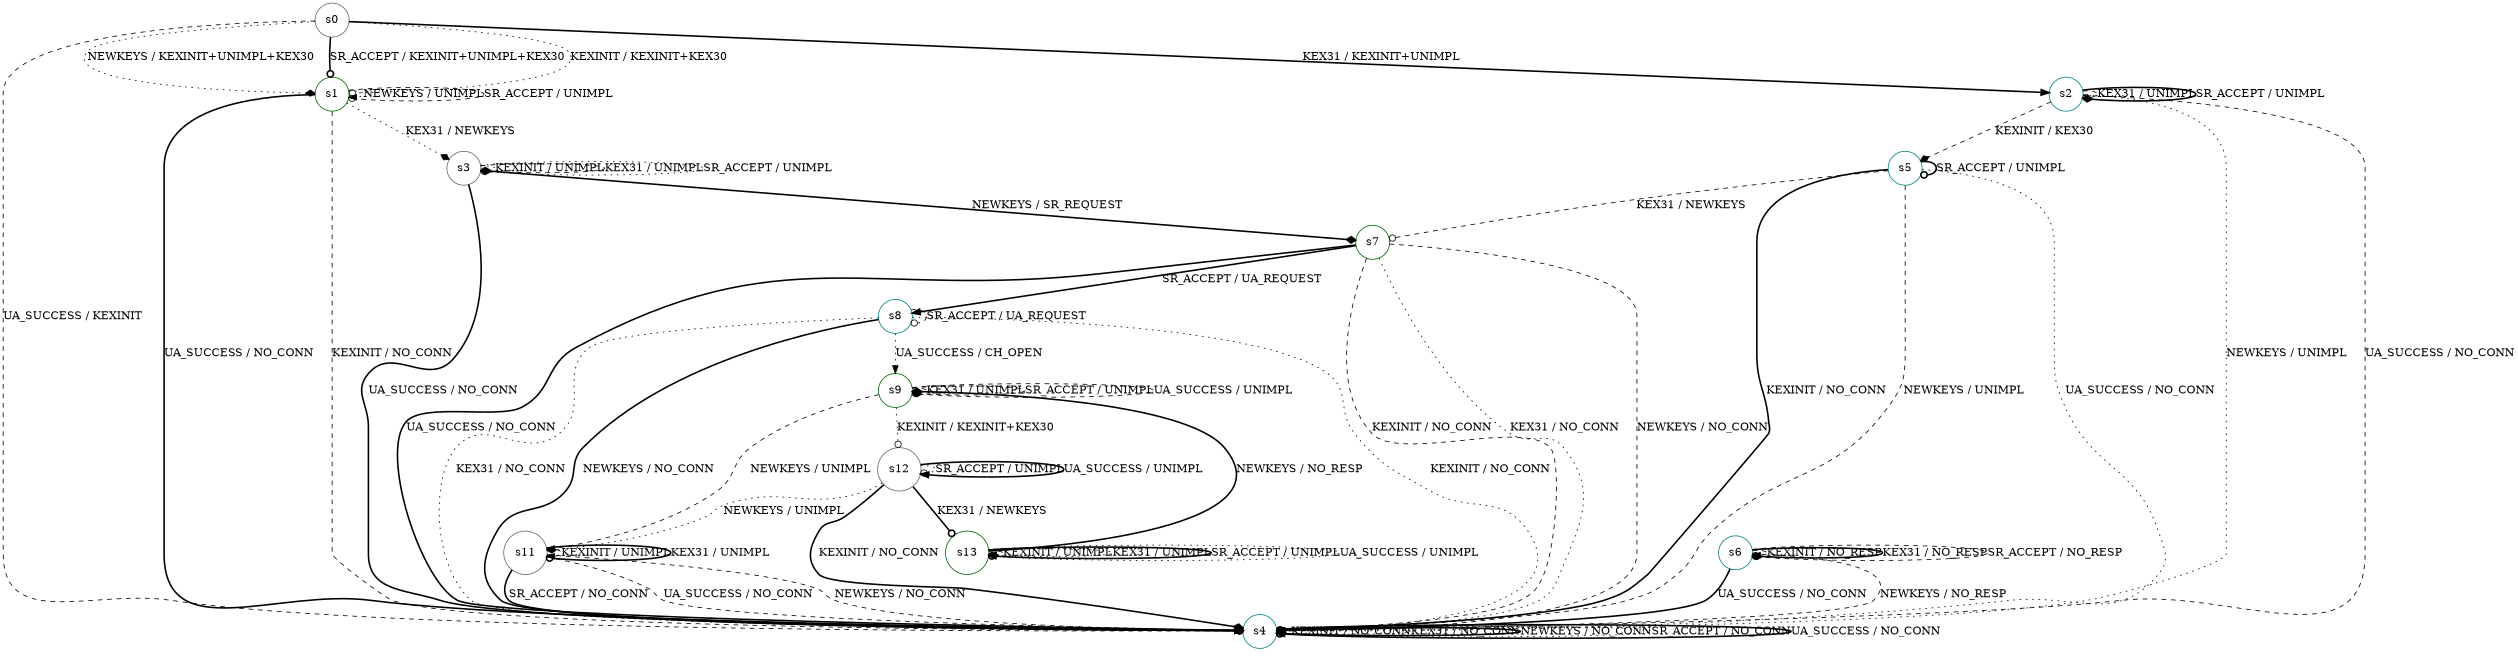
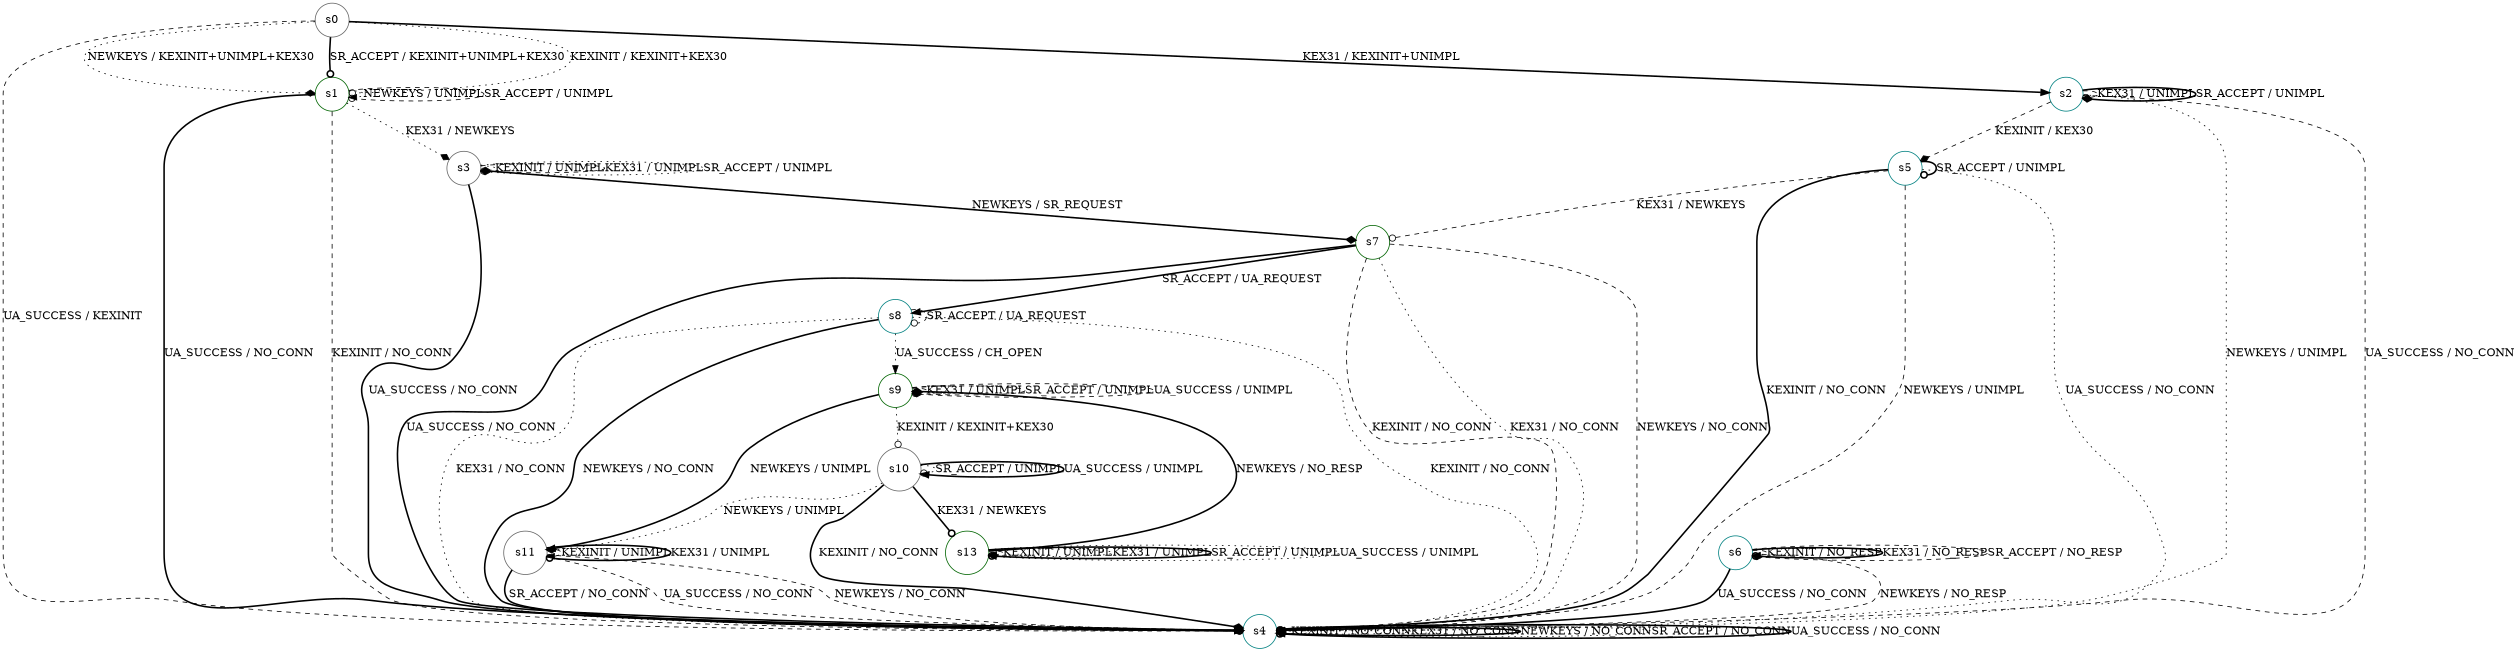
(899, 469) -> (899, 469)
(725, 484) -> (725, 484)
